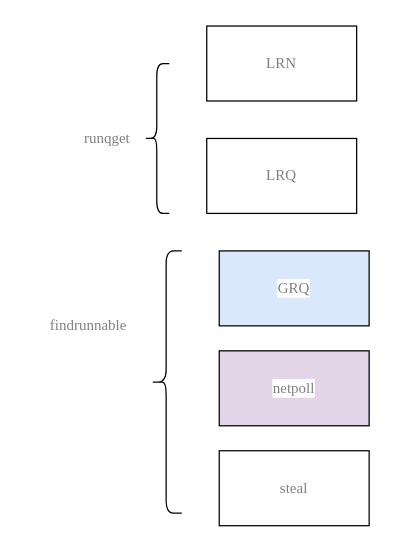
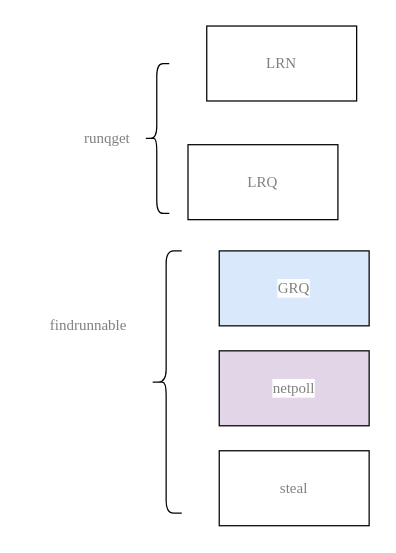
(282, 176) -> (263, 182)
